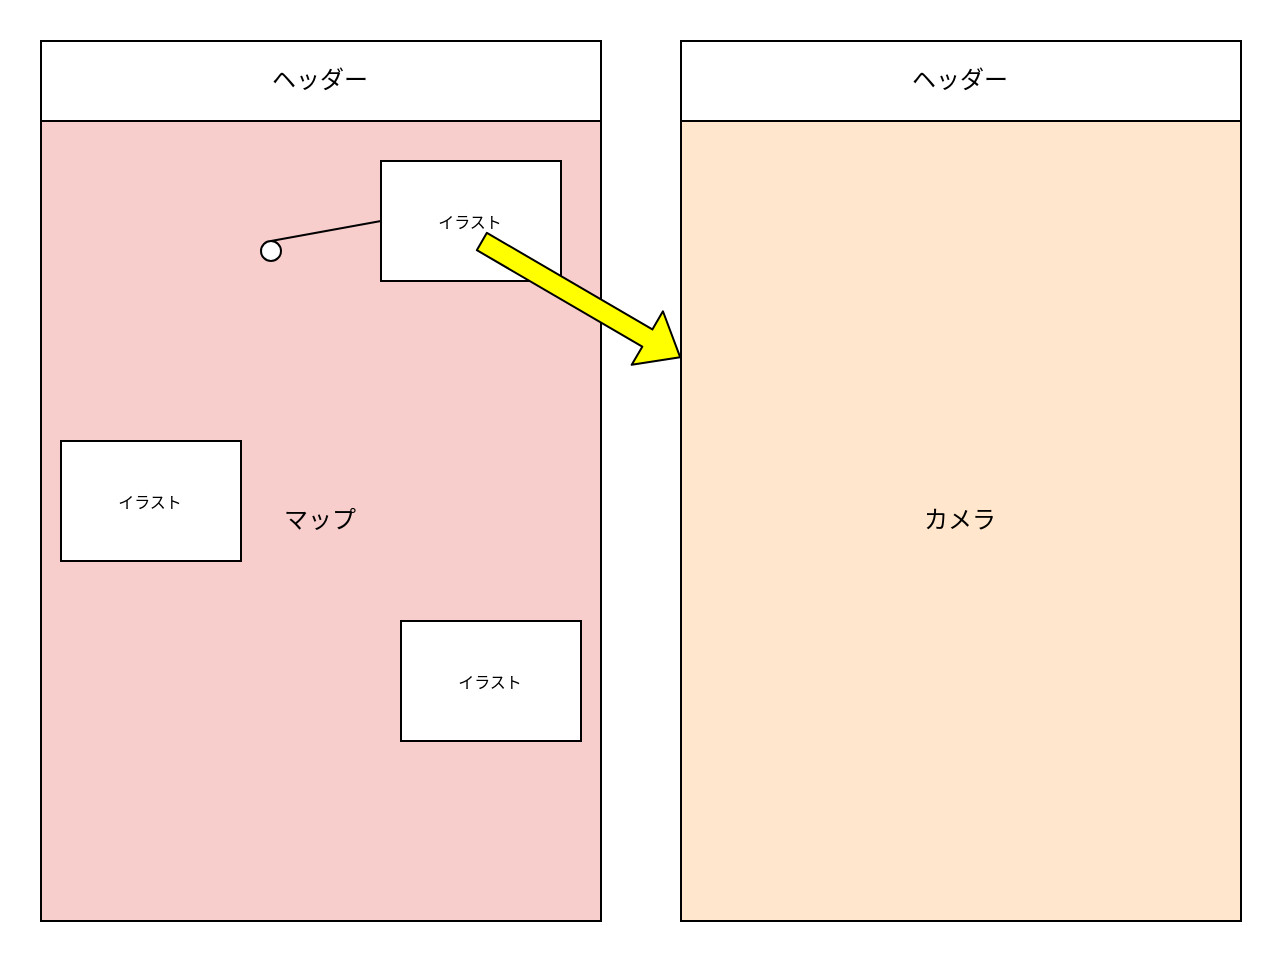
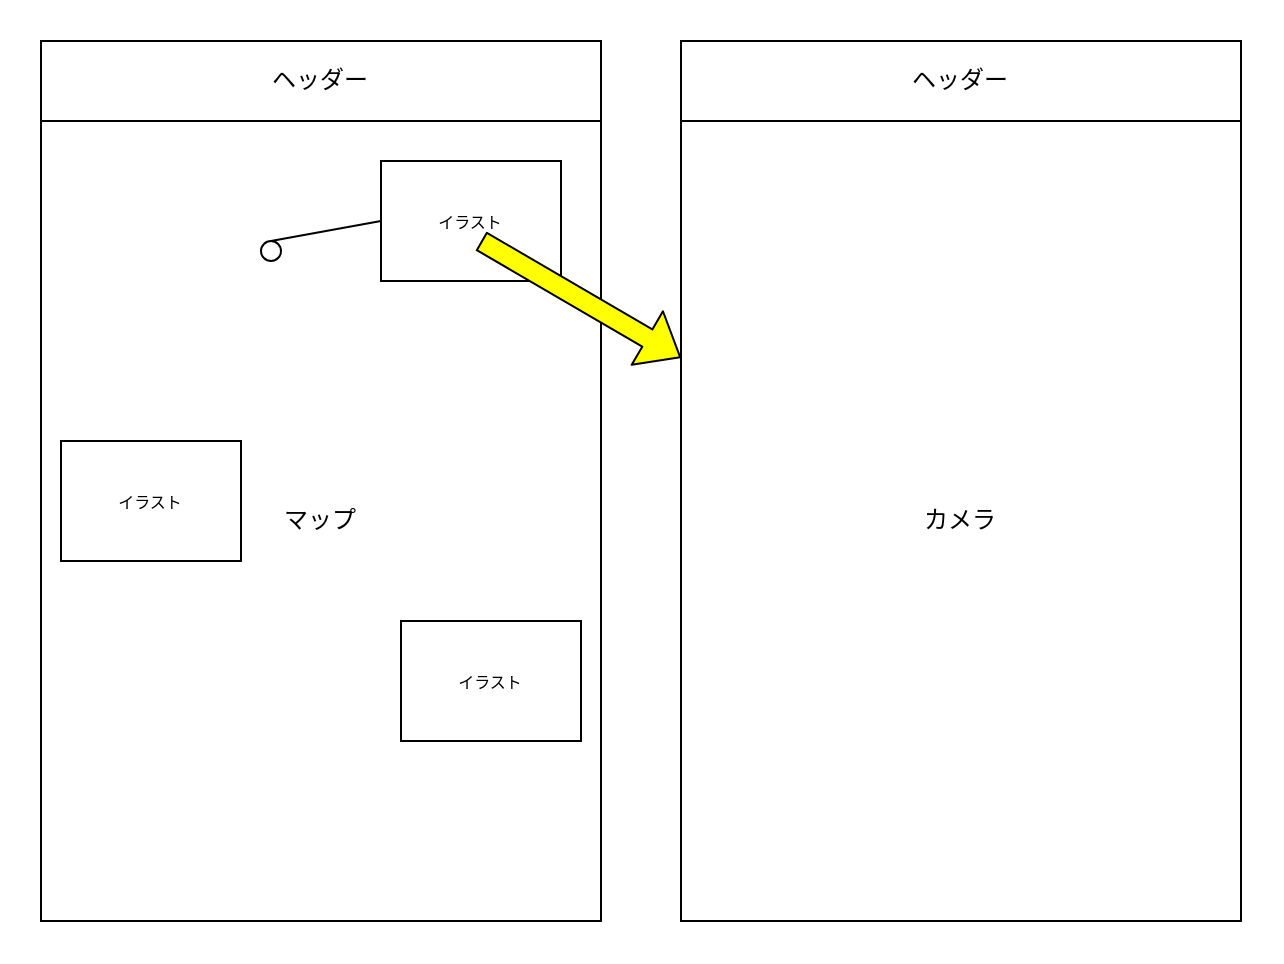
(321, 521) -> (321, 521)
(961, 521) -> (961, 521)
